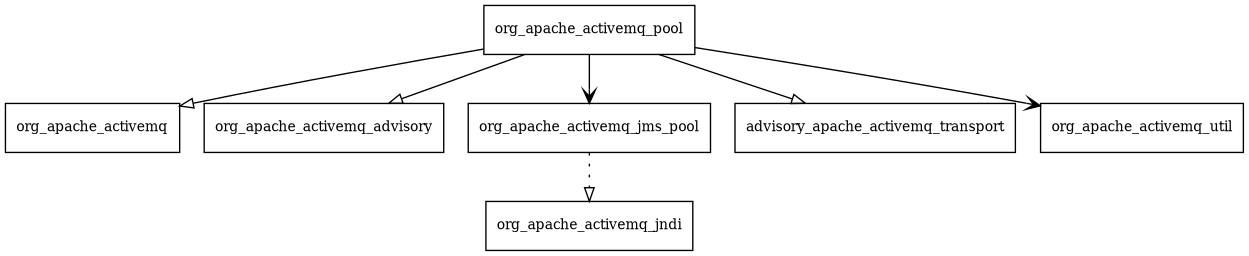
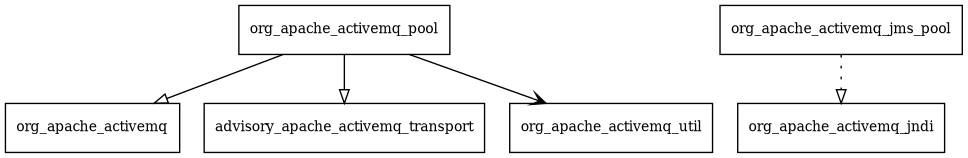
(589, 72) -> none
(324, 128) -> none
